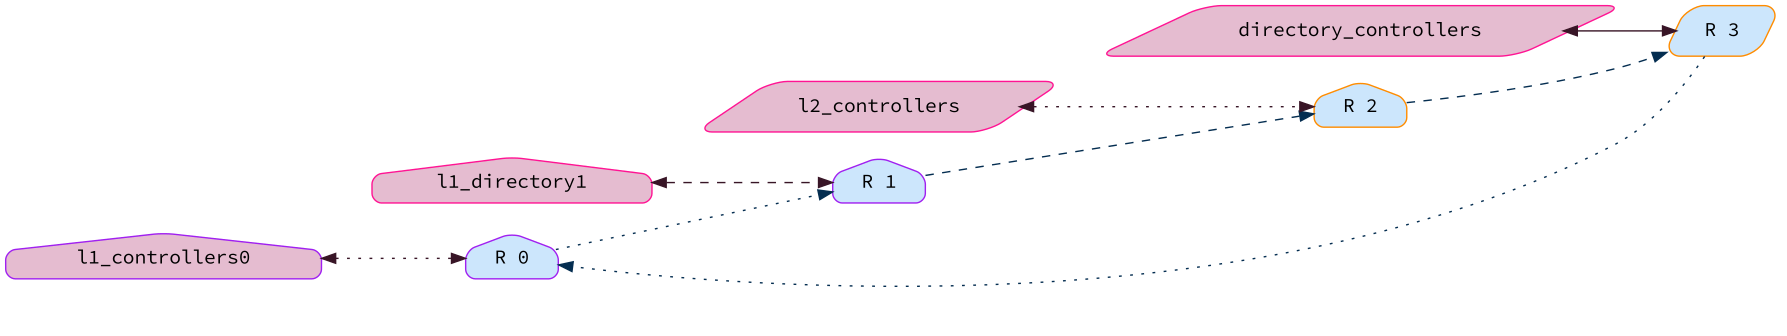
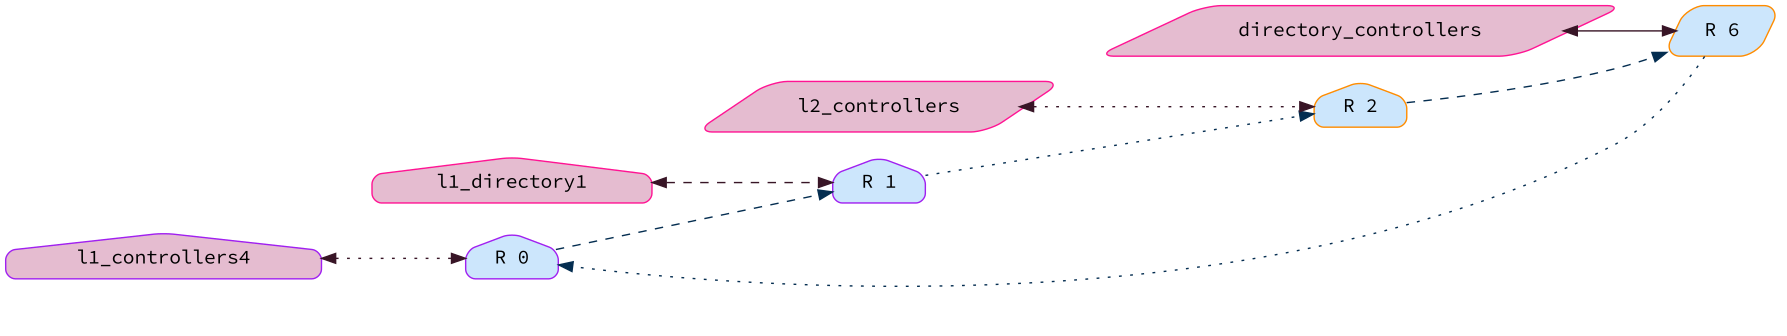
(1722, 31) -> (1722, 31)
(1113, 146) -> (1113, 146)
(687, 222) -> (687, 222)
(164, 258) -> (164, 258)
